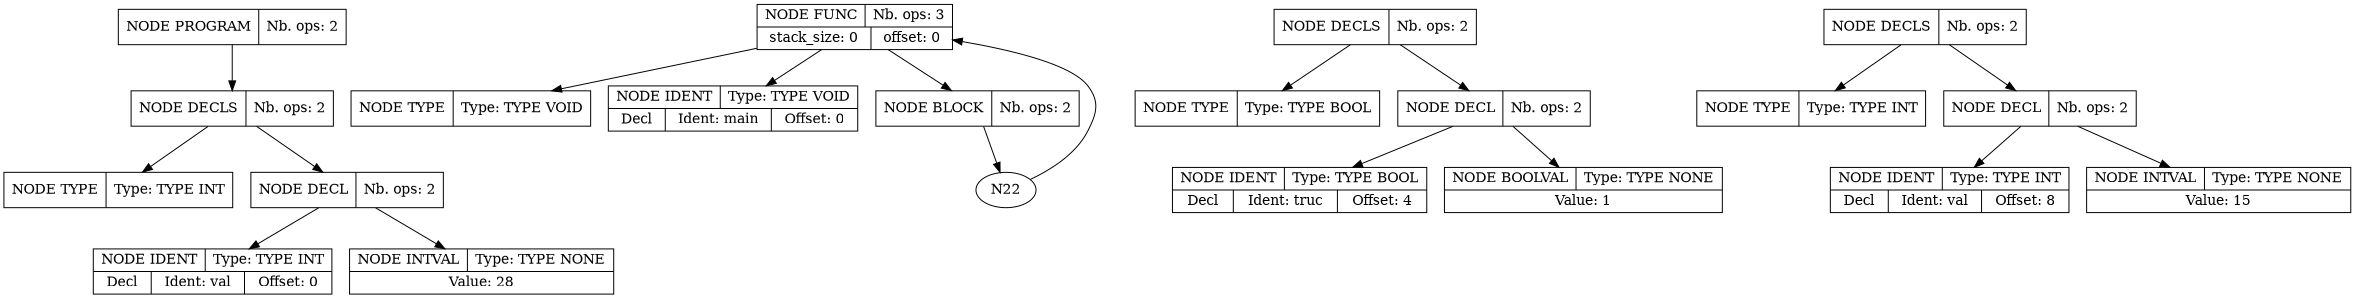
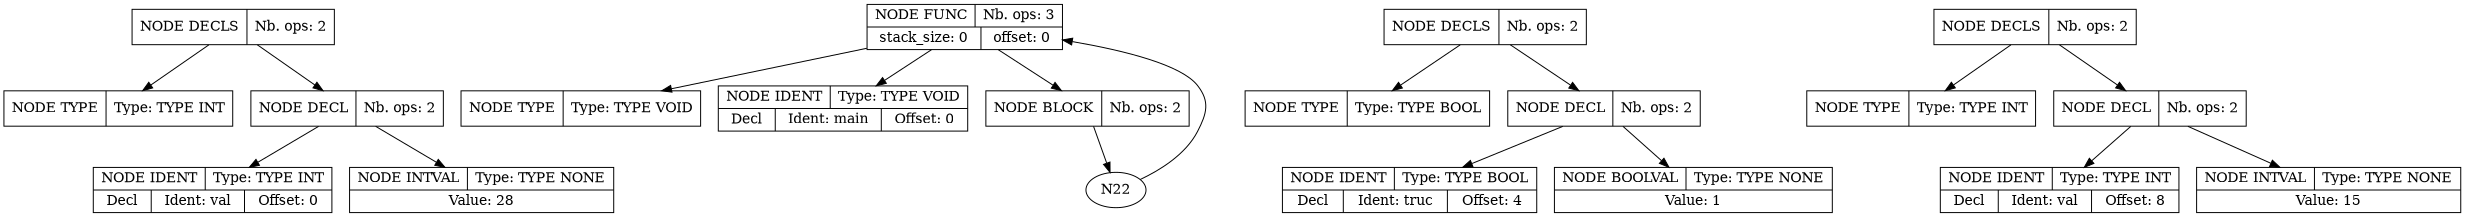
(232, 27) -> none
